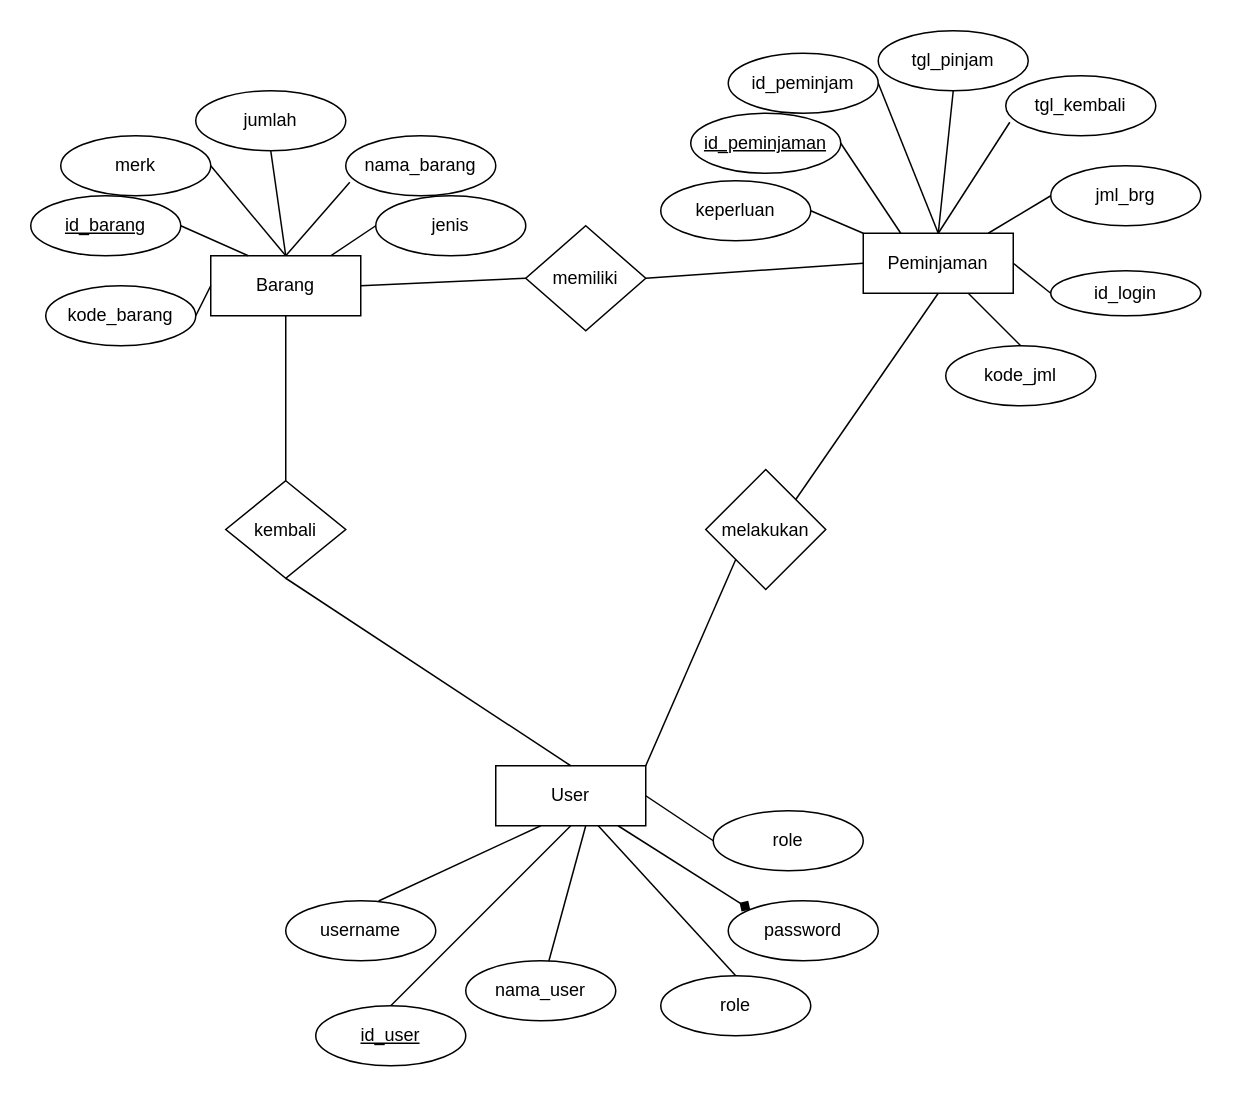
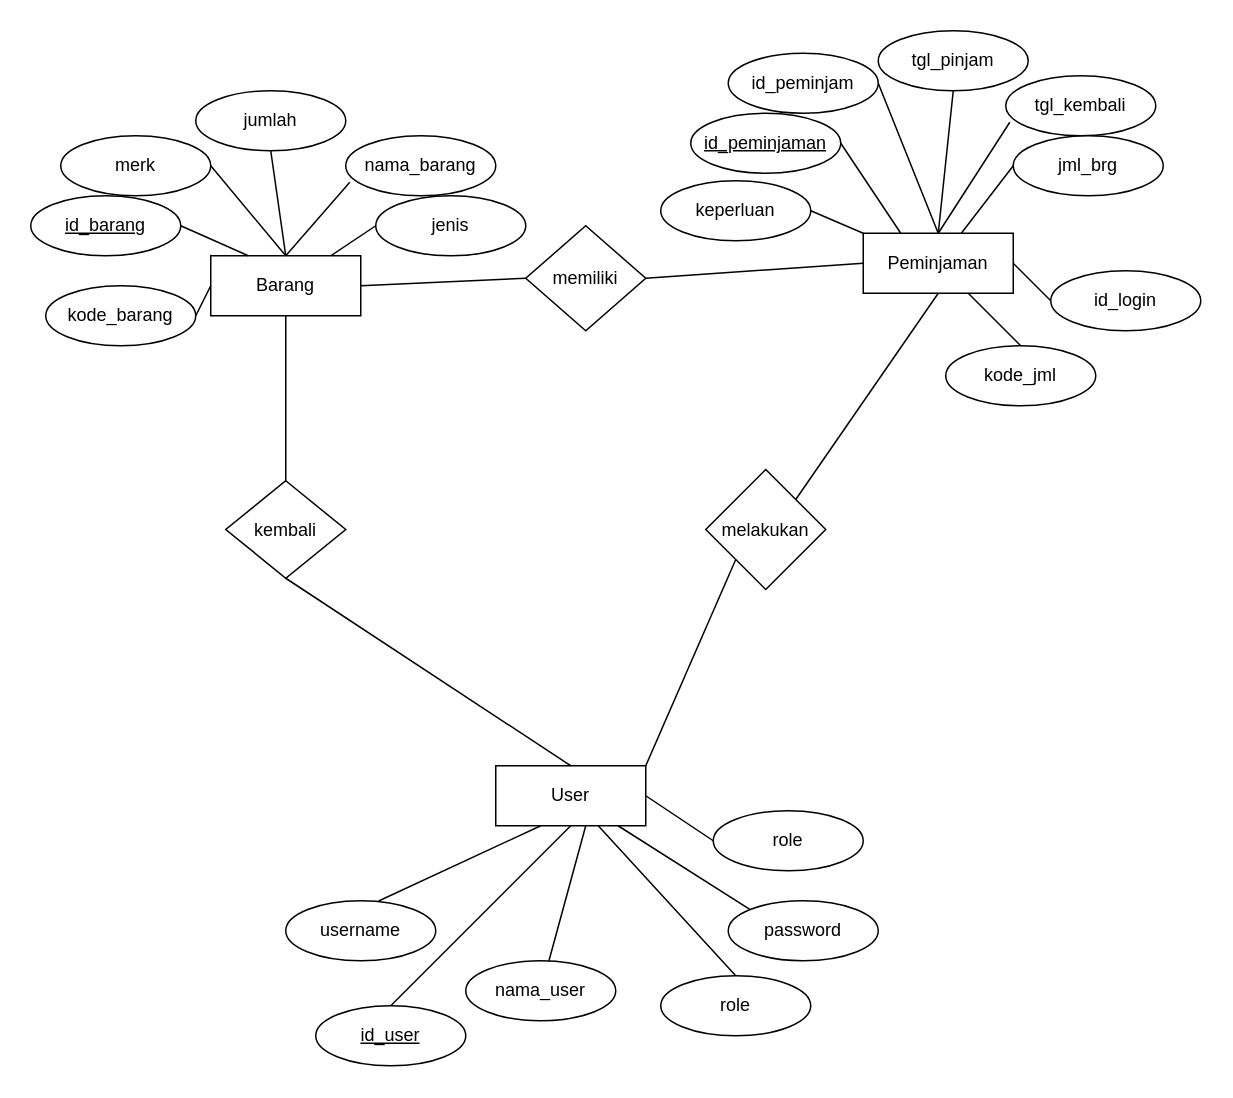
(1126, 196) -> (1088, 166)
(1126, 293) -> (1126, 301)
(739, 902) -> (743, 905)
